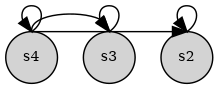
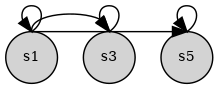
(32, 58) -> (32, 58)
(187, 58) -> (187, 58)
